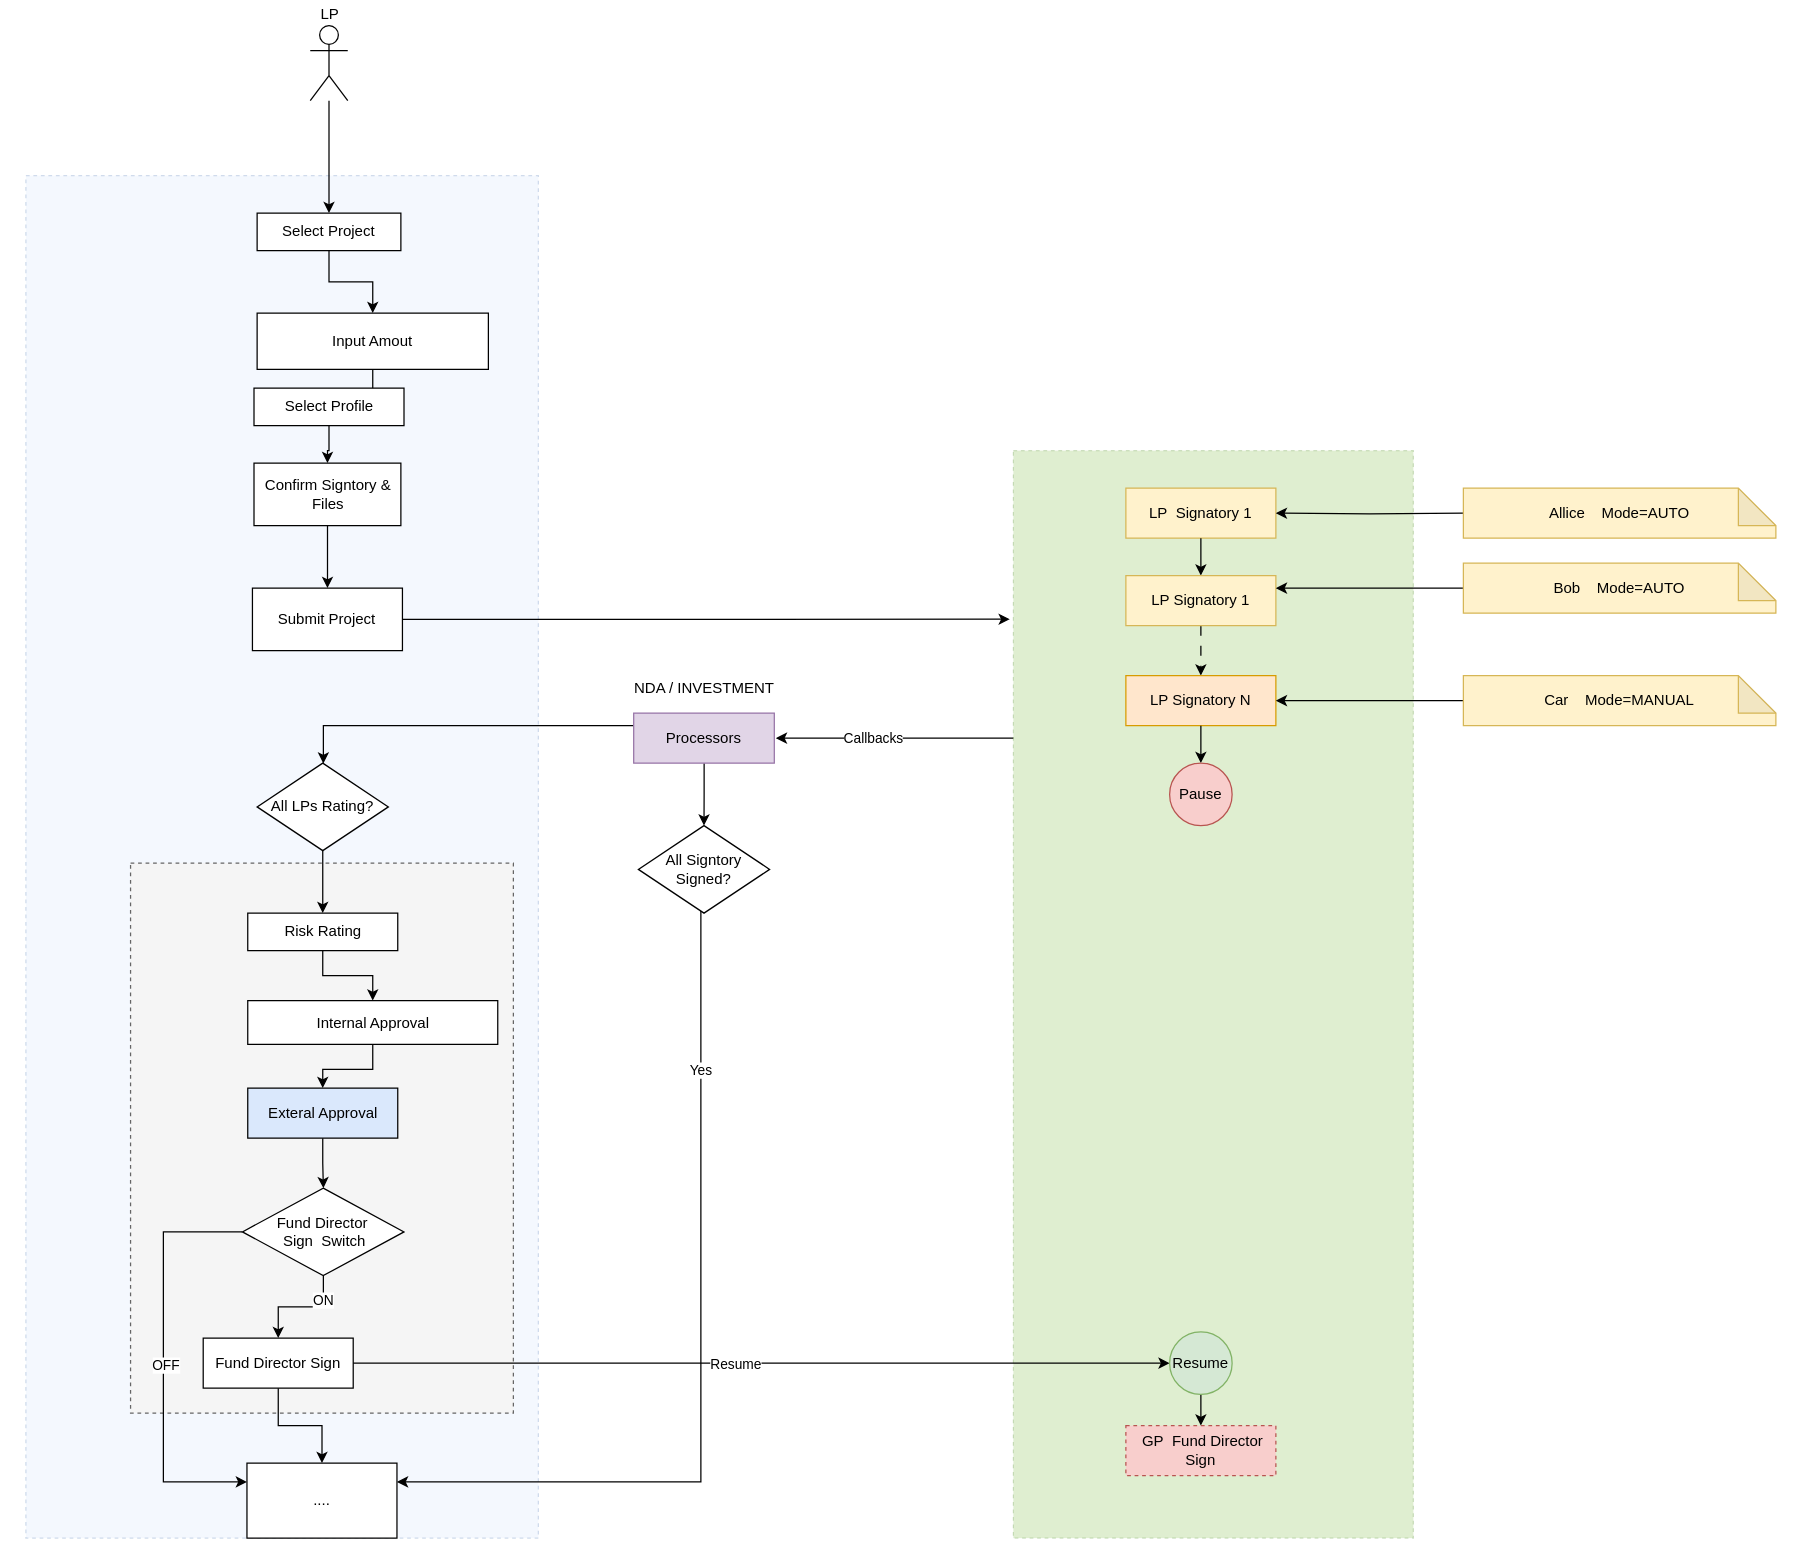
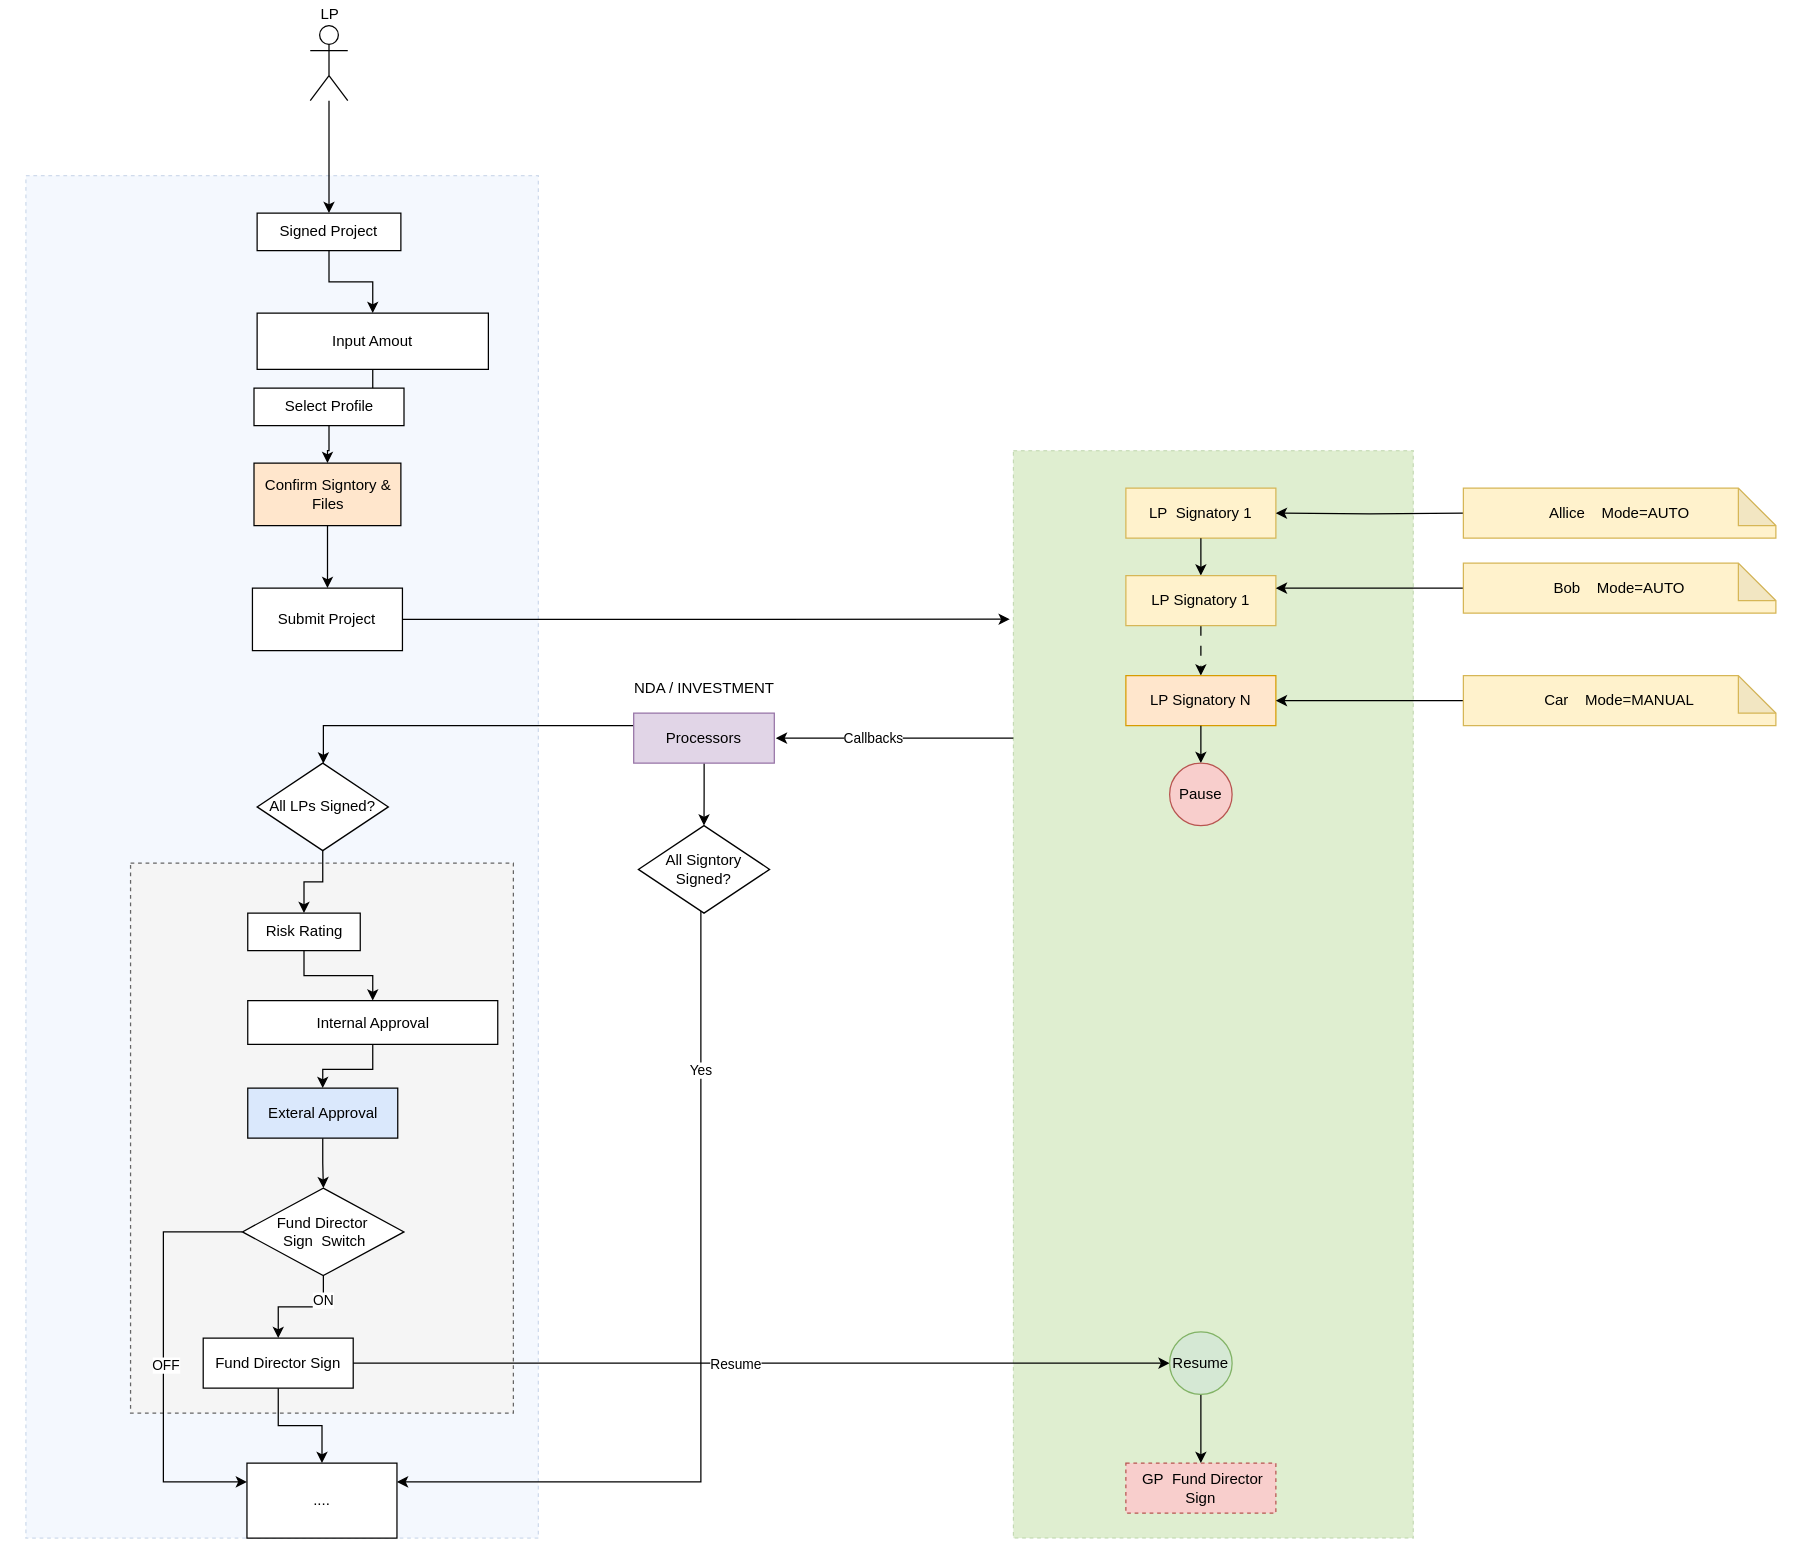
(329, 232) -> (329, 232)
(327, 494) -> (327, 494)
(323, 807) -> (323, 807)
(323, 932) -> (304, 932)
(1201, 1451) -> (1201, 1488)
